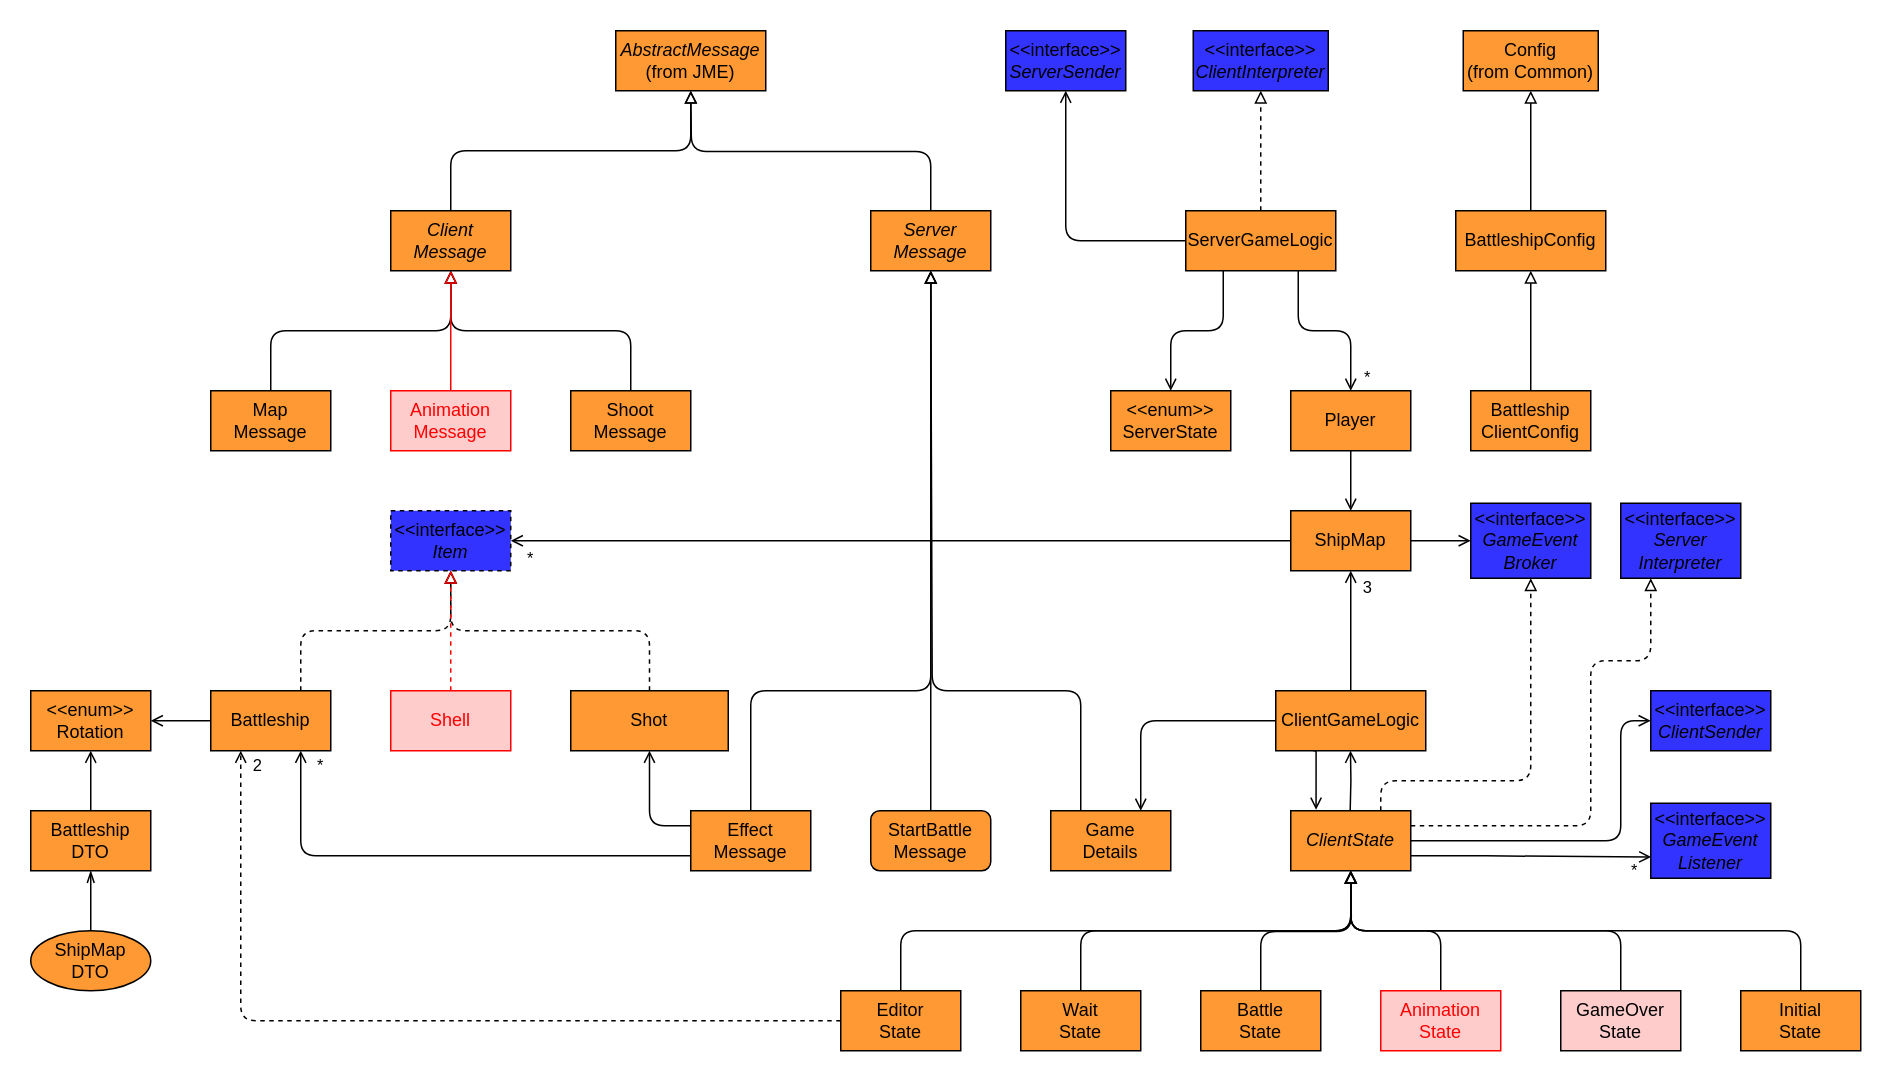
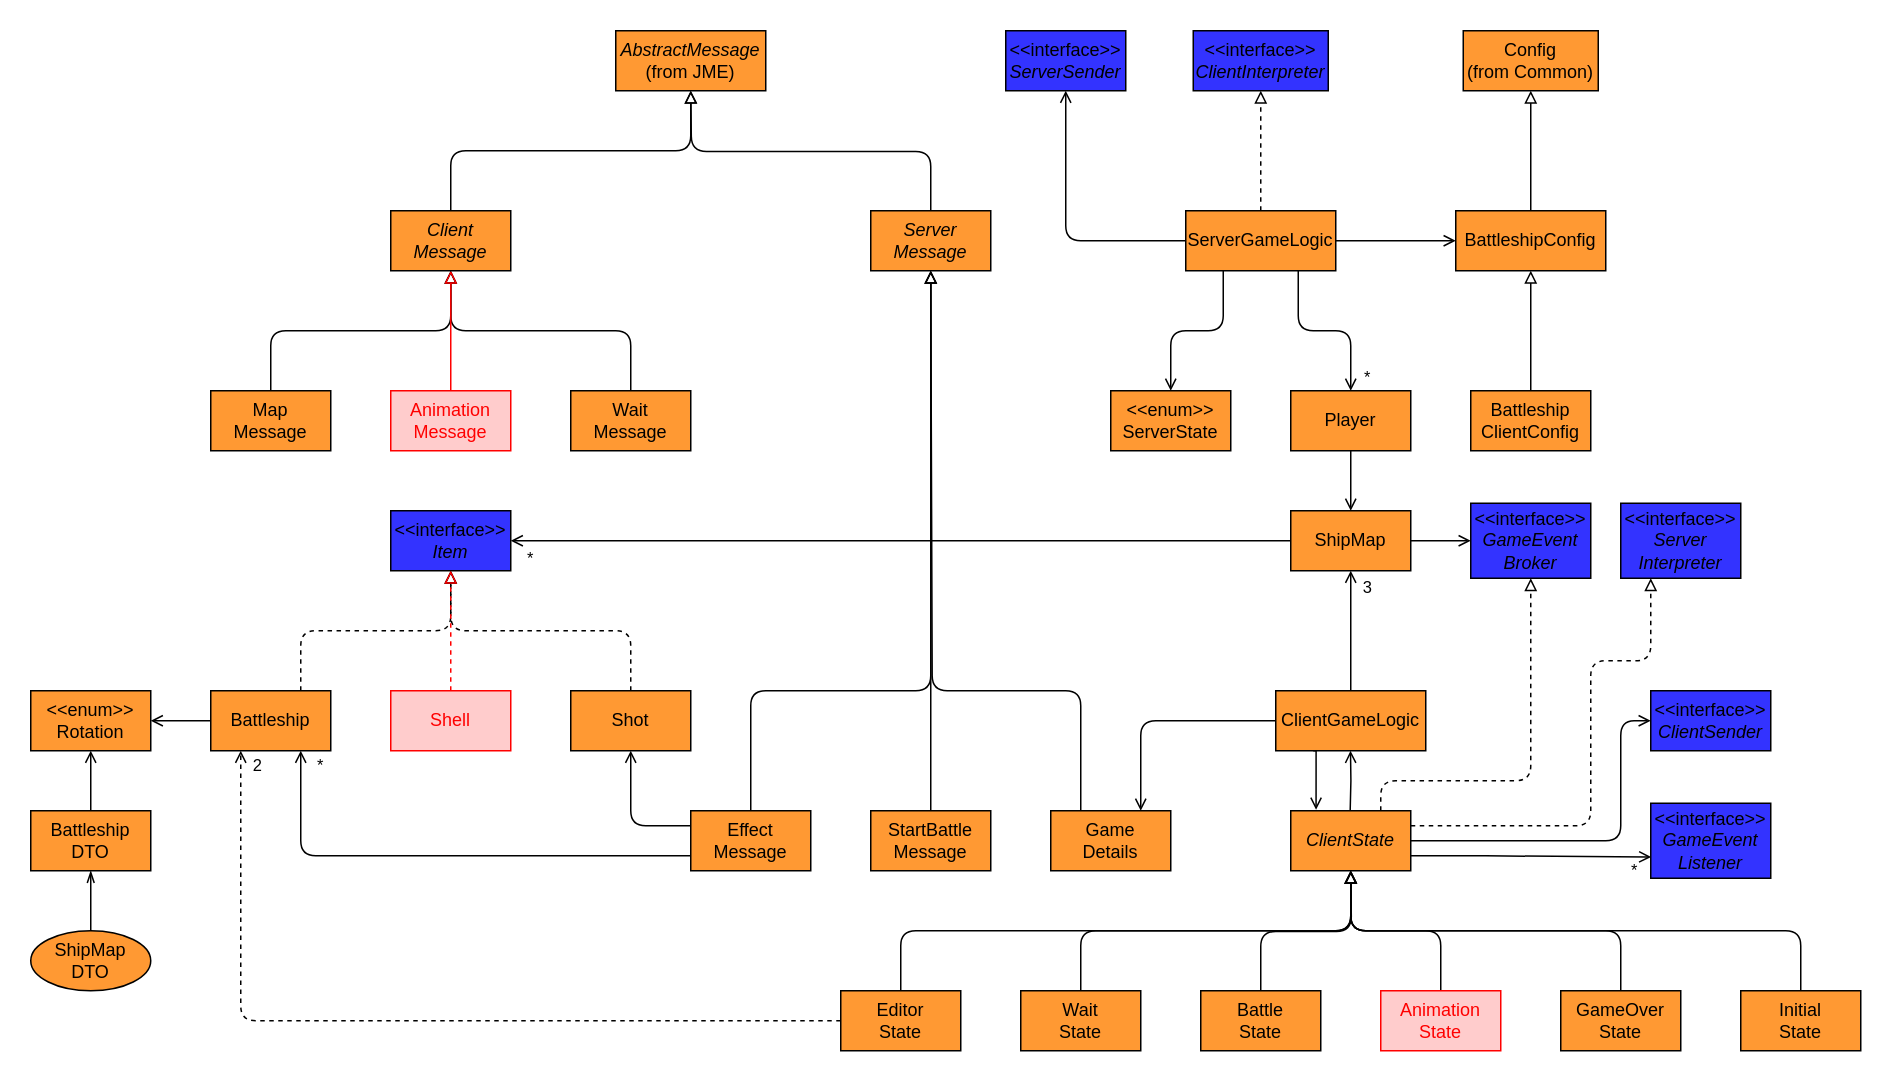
none -> (1394, 241)
(631, 421) -> (631, 421)
(451, 541) -> (451, 541)
(650, 721) -> (631, 721)
(931, 841) -> (931, 841)
(1621, 1021) -> (1621, 1021)
